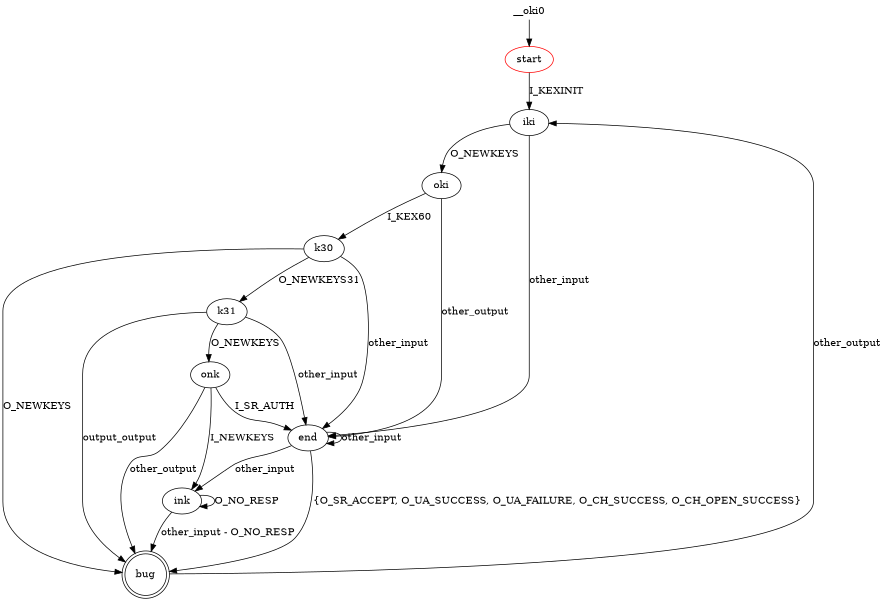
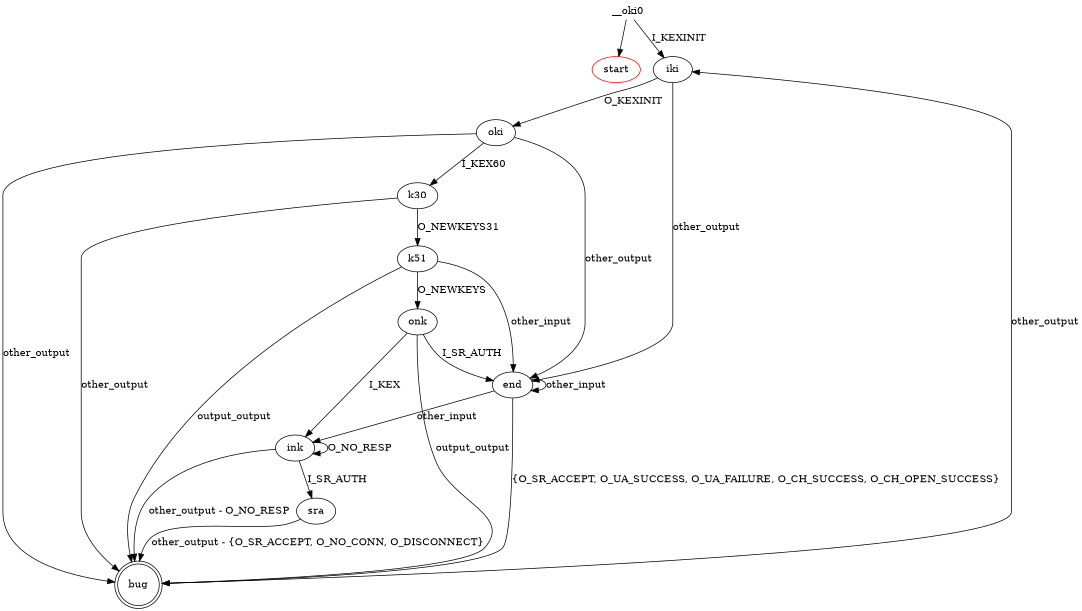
(529, 87) -> (647, 36)
(485, 154) -> (633, 101)
none -> (14, 184)
(559, 280) -> (707, 227)
(227, 312) -> (418, 259)
(368, 342) -> none
(37, 406) -> (115, 385)
(243, 438) -> (385, 385)
(163, 469) -> (473, 448)
none -> (316, 511)
(228, 533) -> (219, 511)
